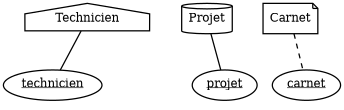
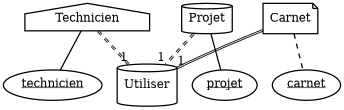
none -> (147, 85)
